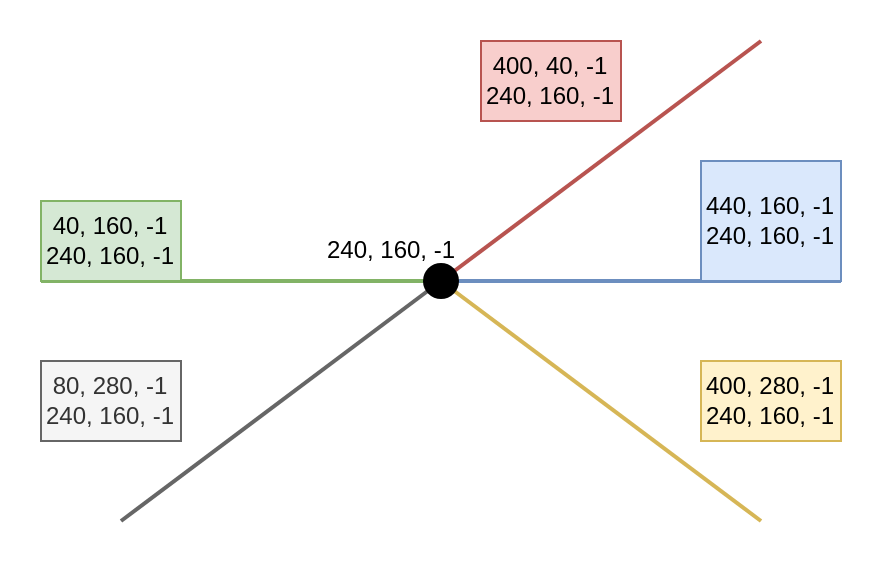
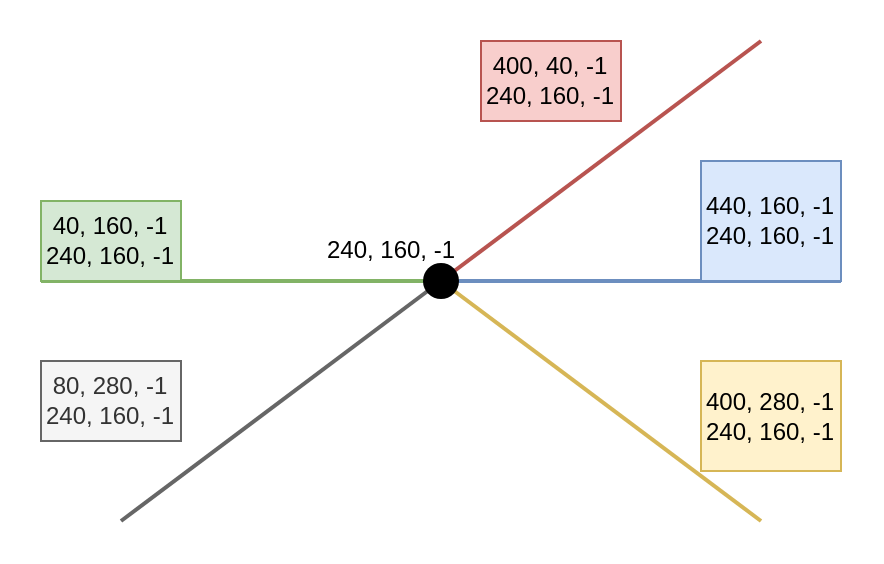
(771, 401) -> (771, 416)
